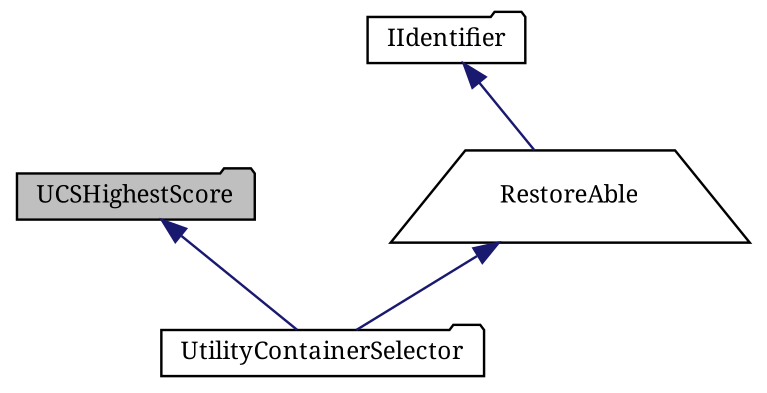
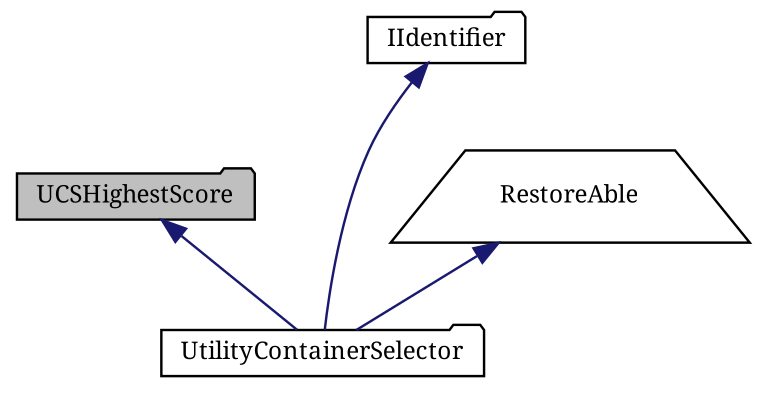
(507, 116) -> (351, 199)
